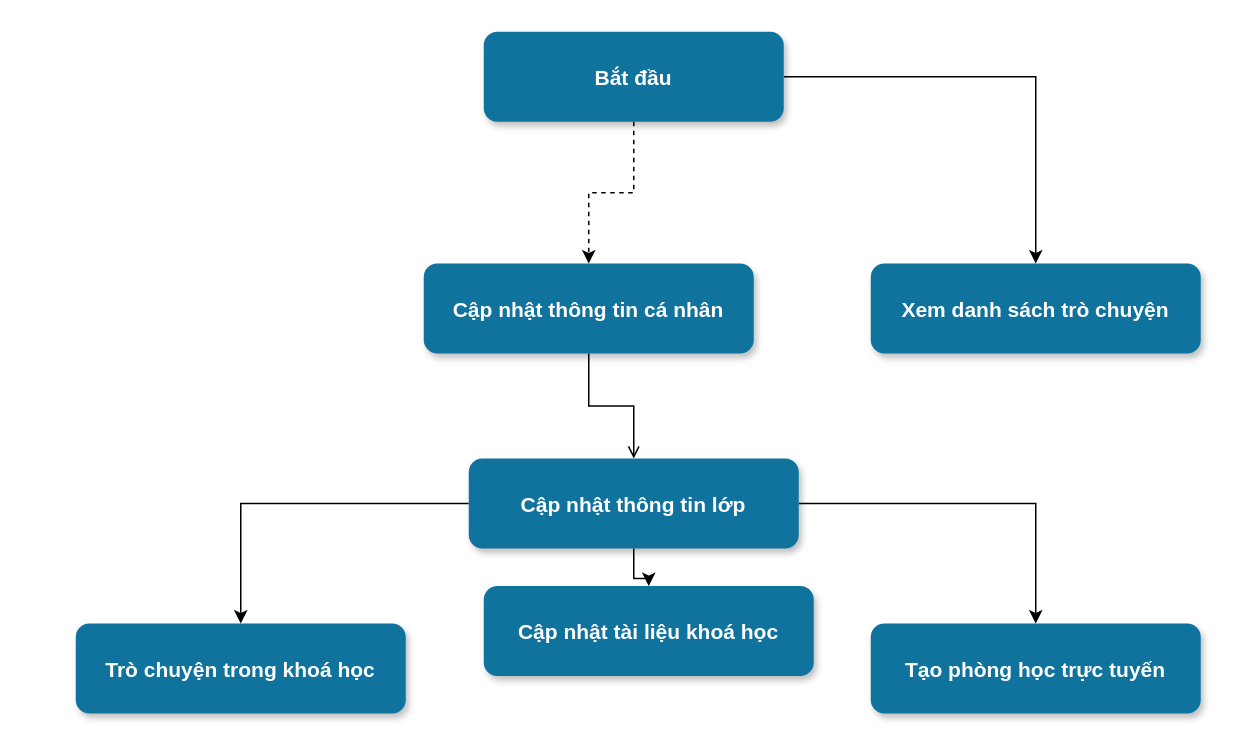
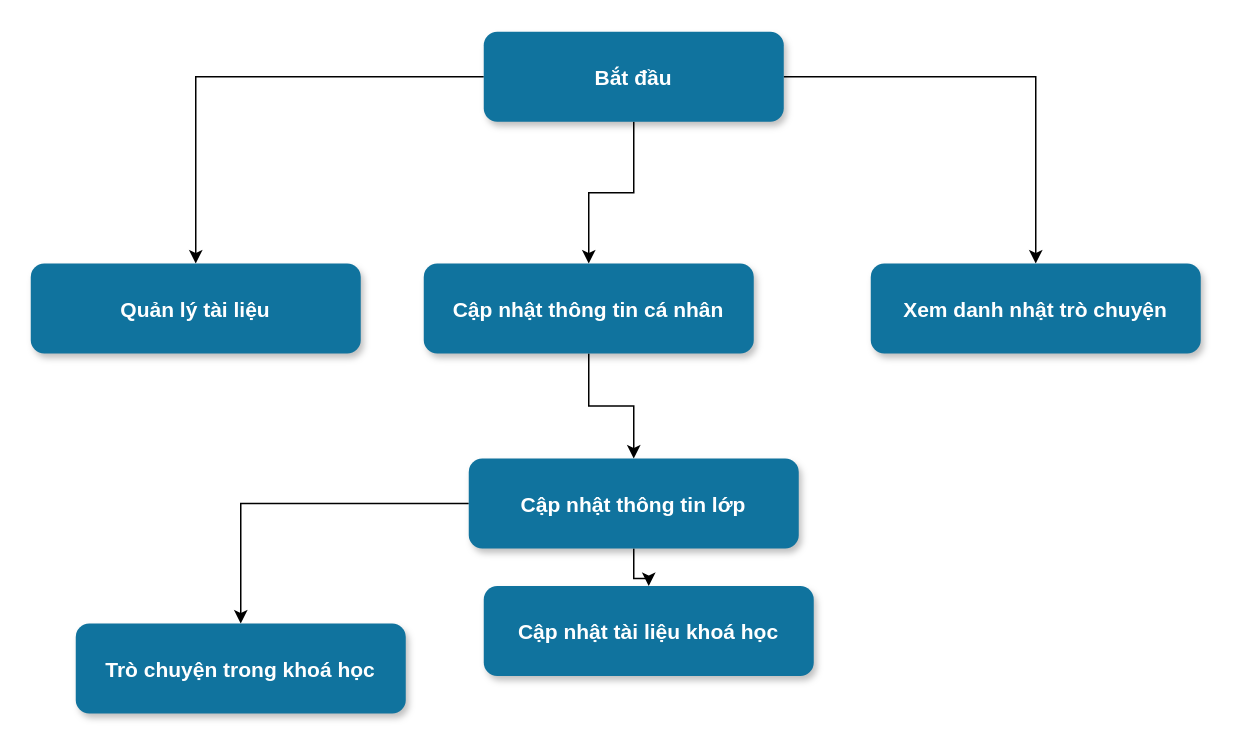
none -> (252, 77)
(615, 192) -> (615, 192)
none -> (196, 308)
(1035, 310) -> (1035, 310)
(634, 449) -> (634, 447)
(972, 503) -> none
(1036, 668) -> none
